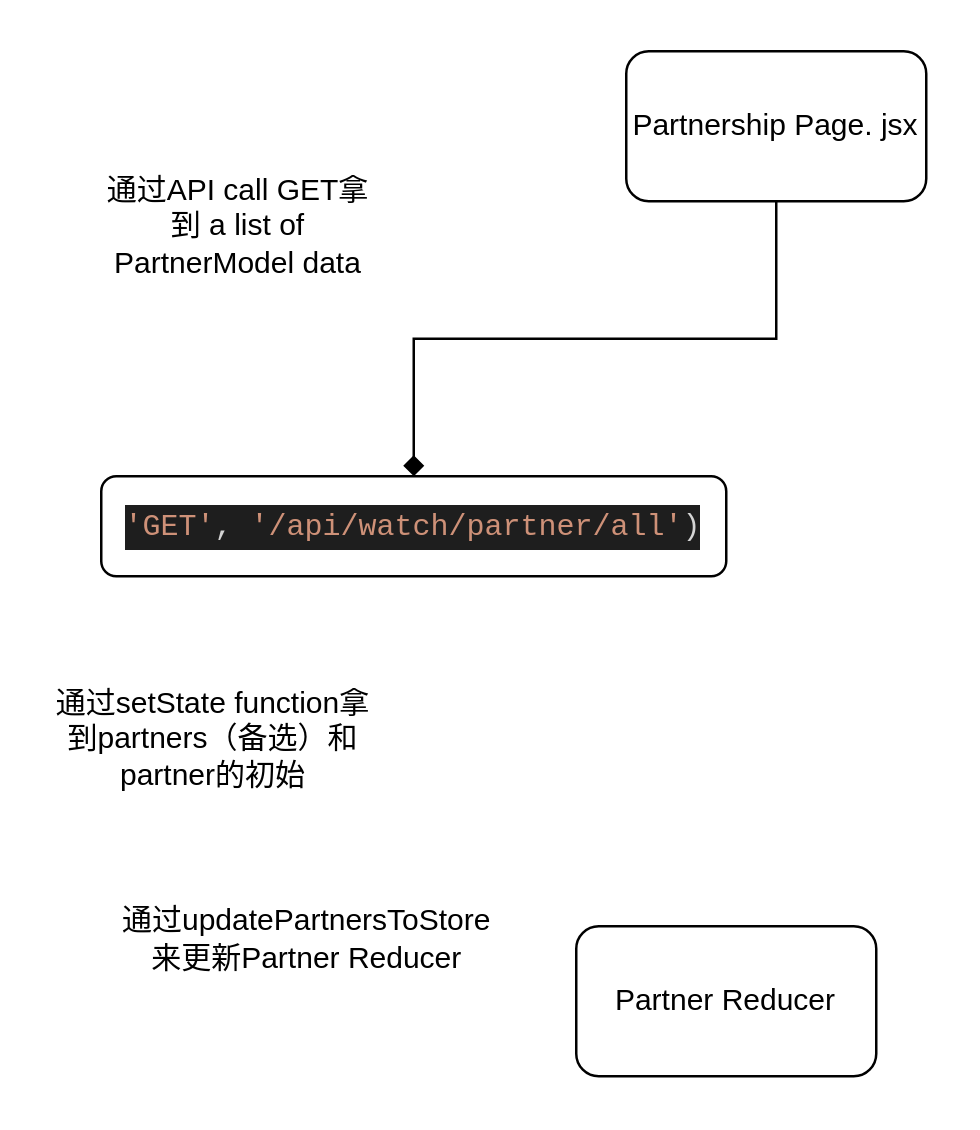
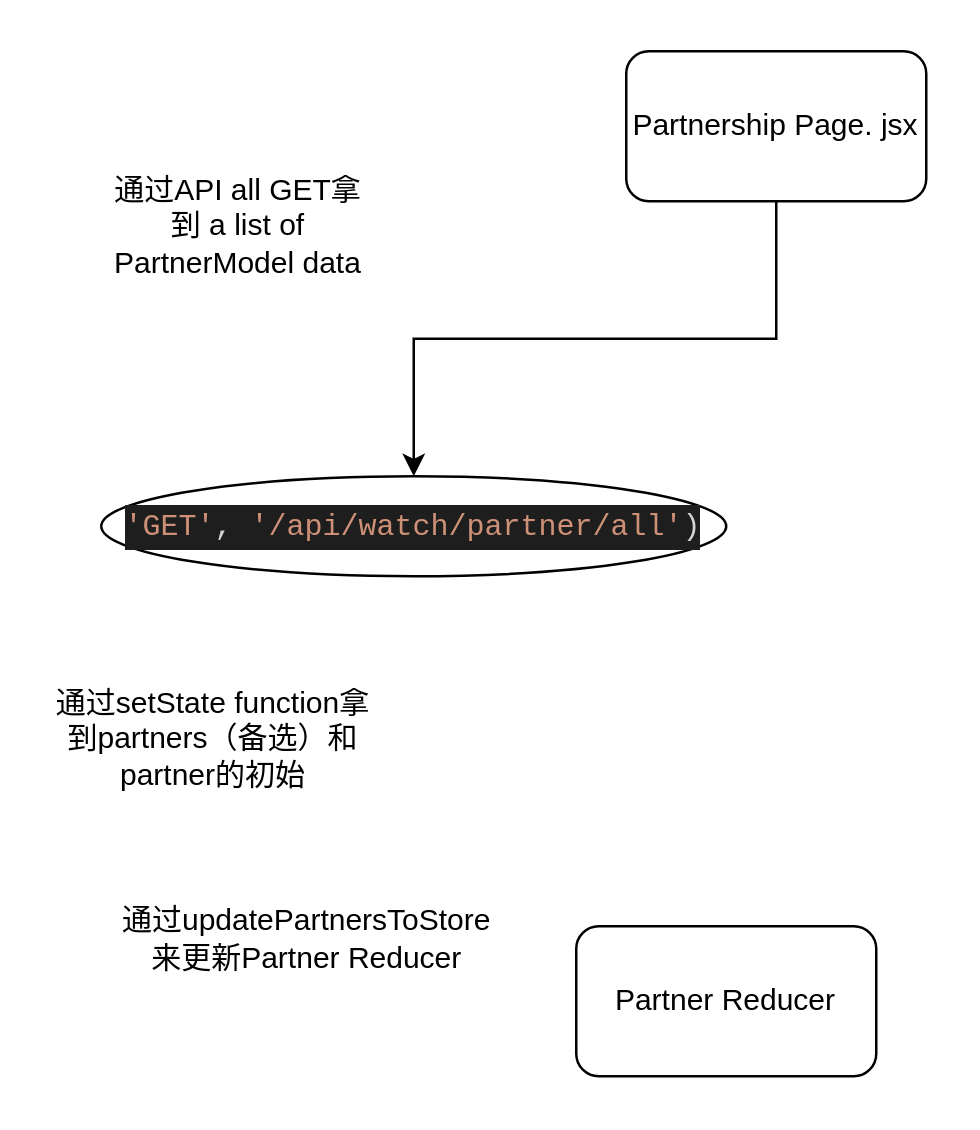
(239, 226) -> (239, 226)
(414, 456) -> (414, 457)
(414, 526) -> (414, 526)
